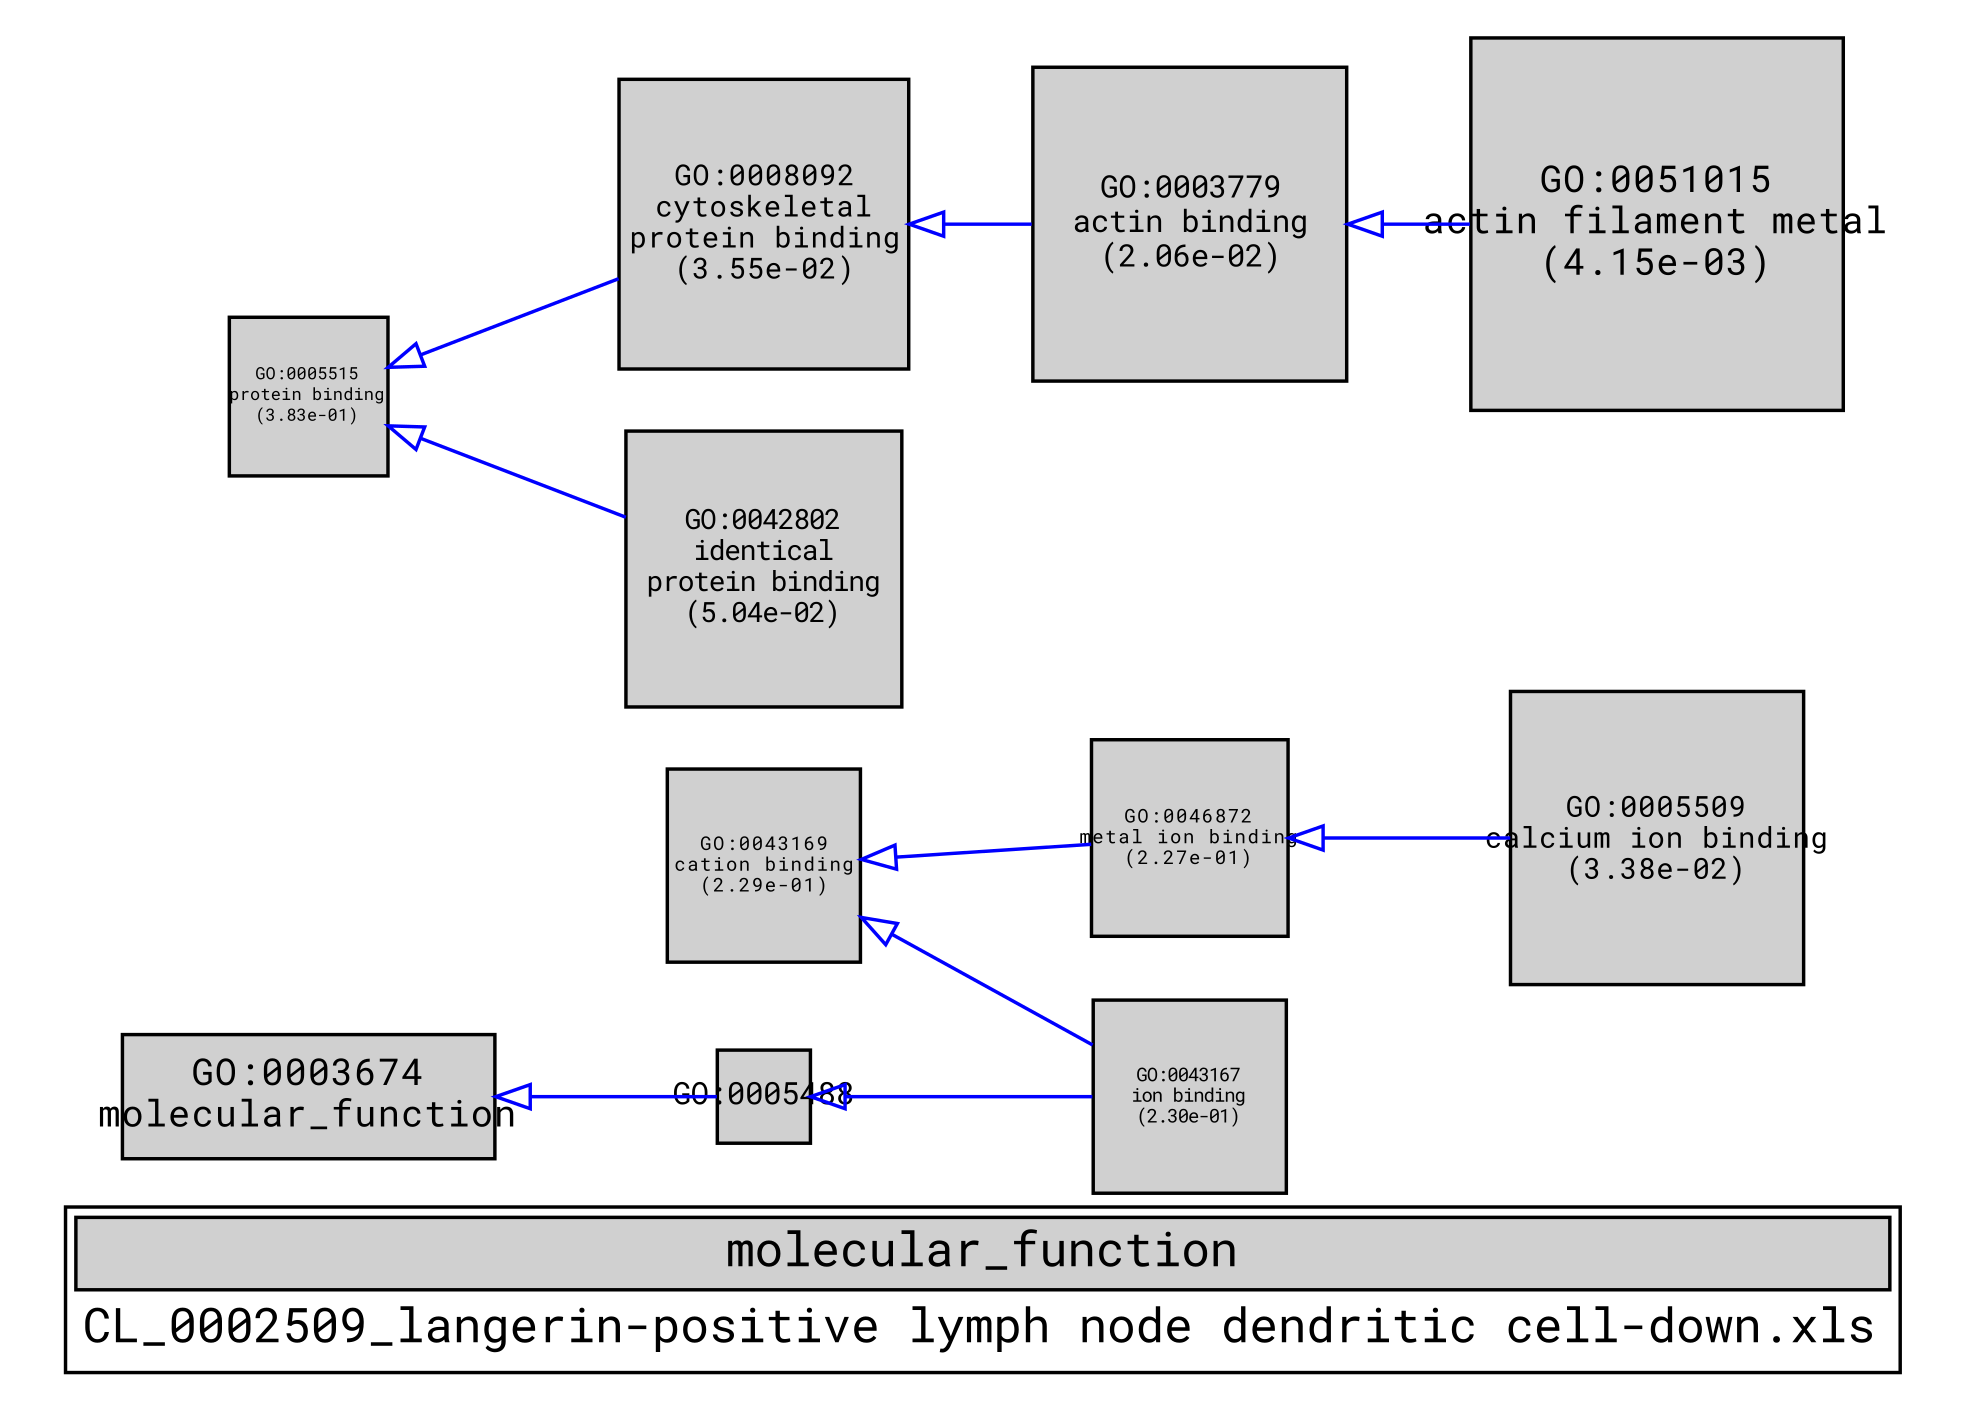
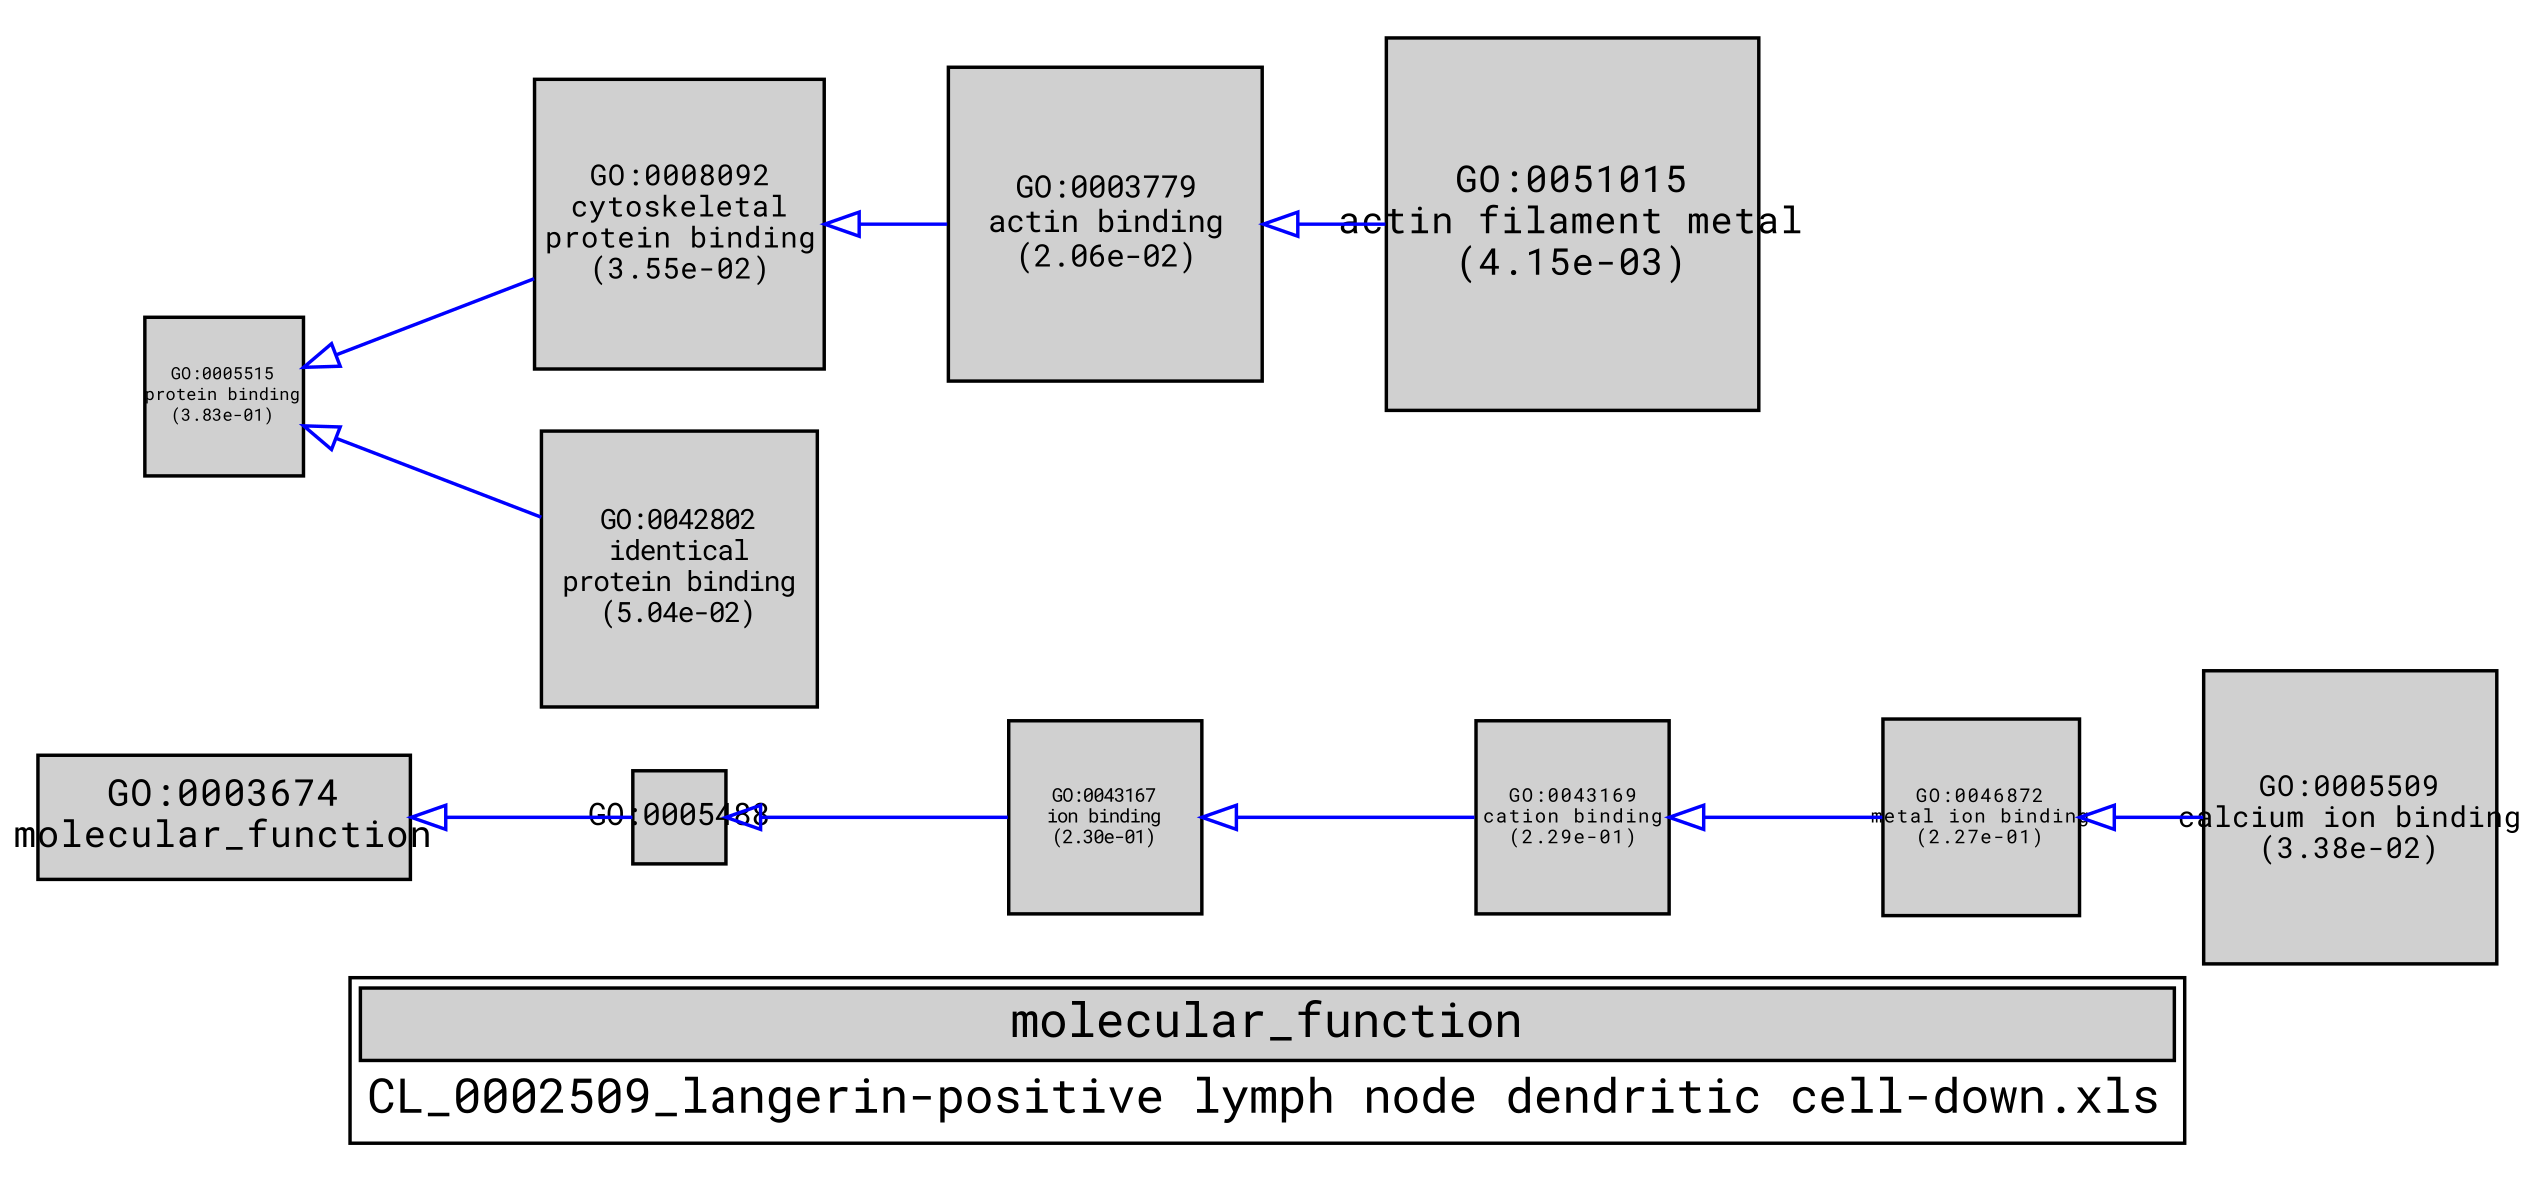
(992, 990) -> (1356, 817)
